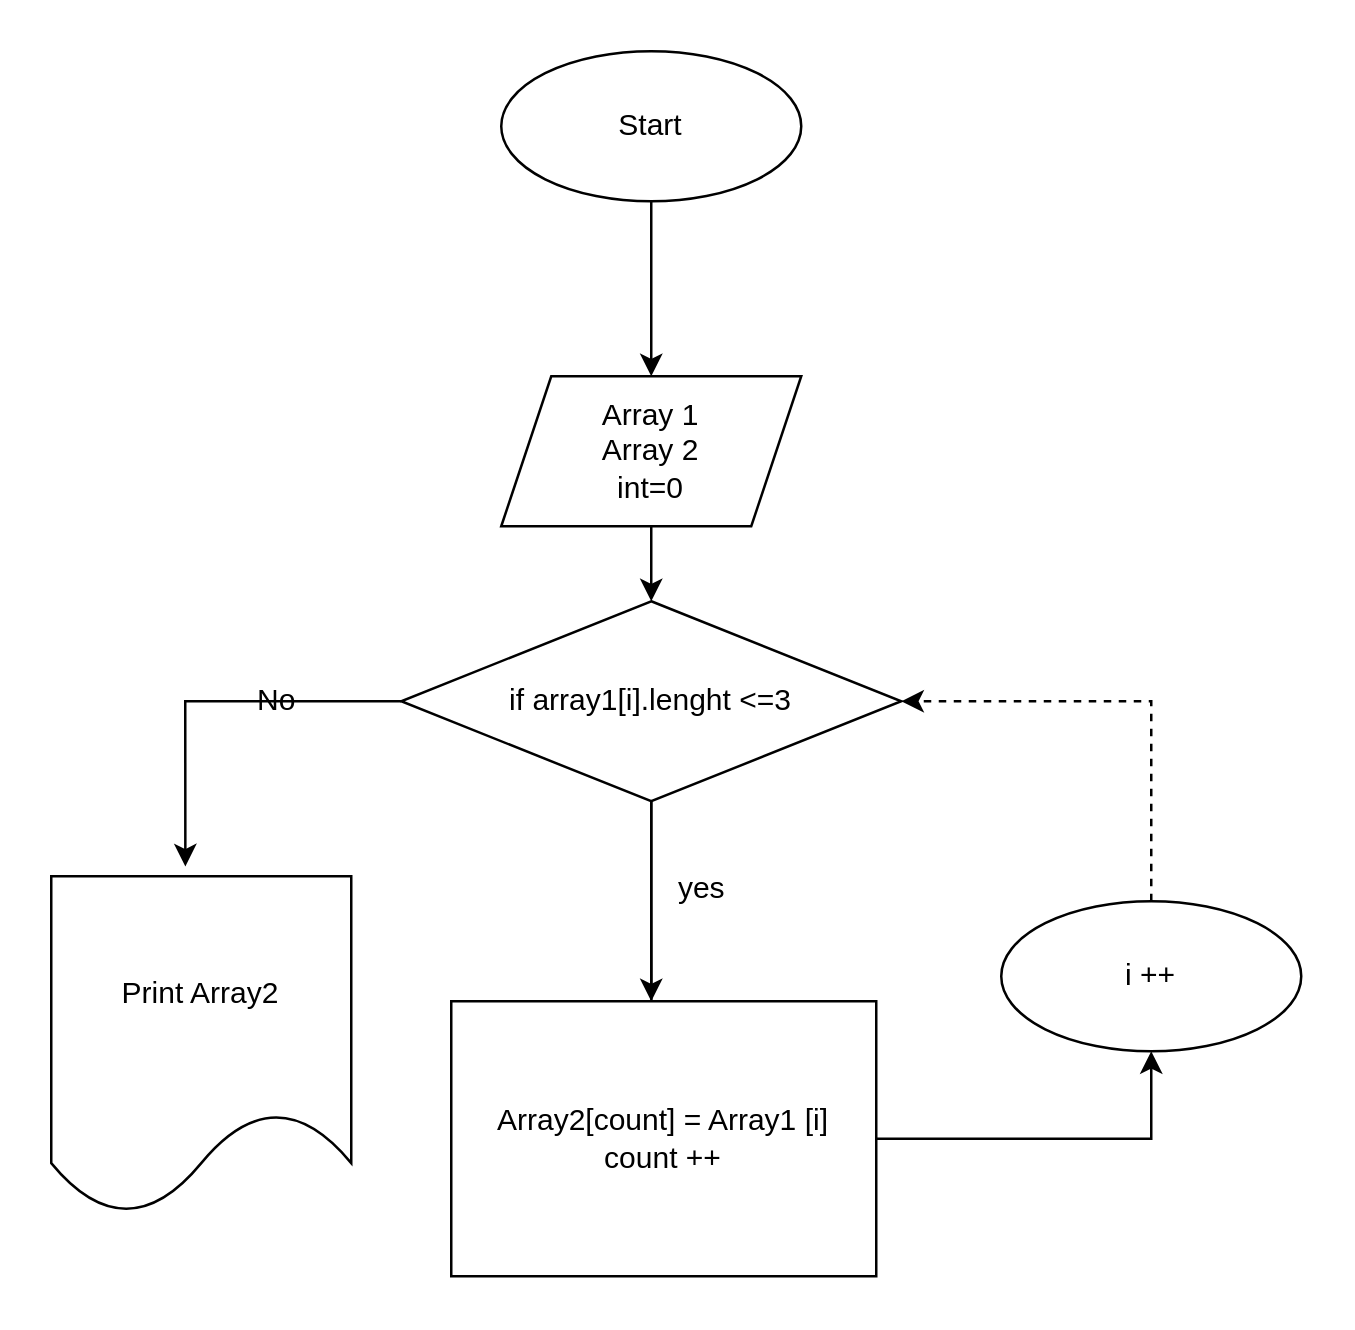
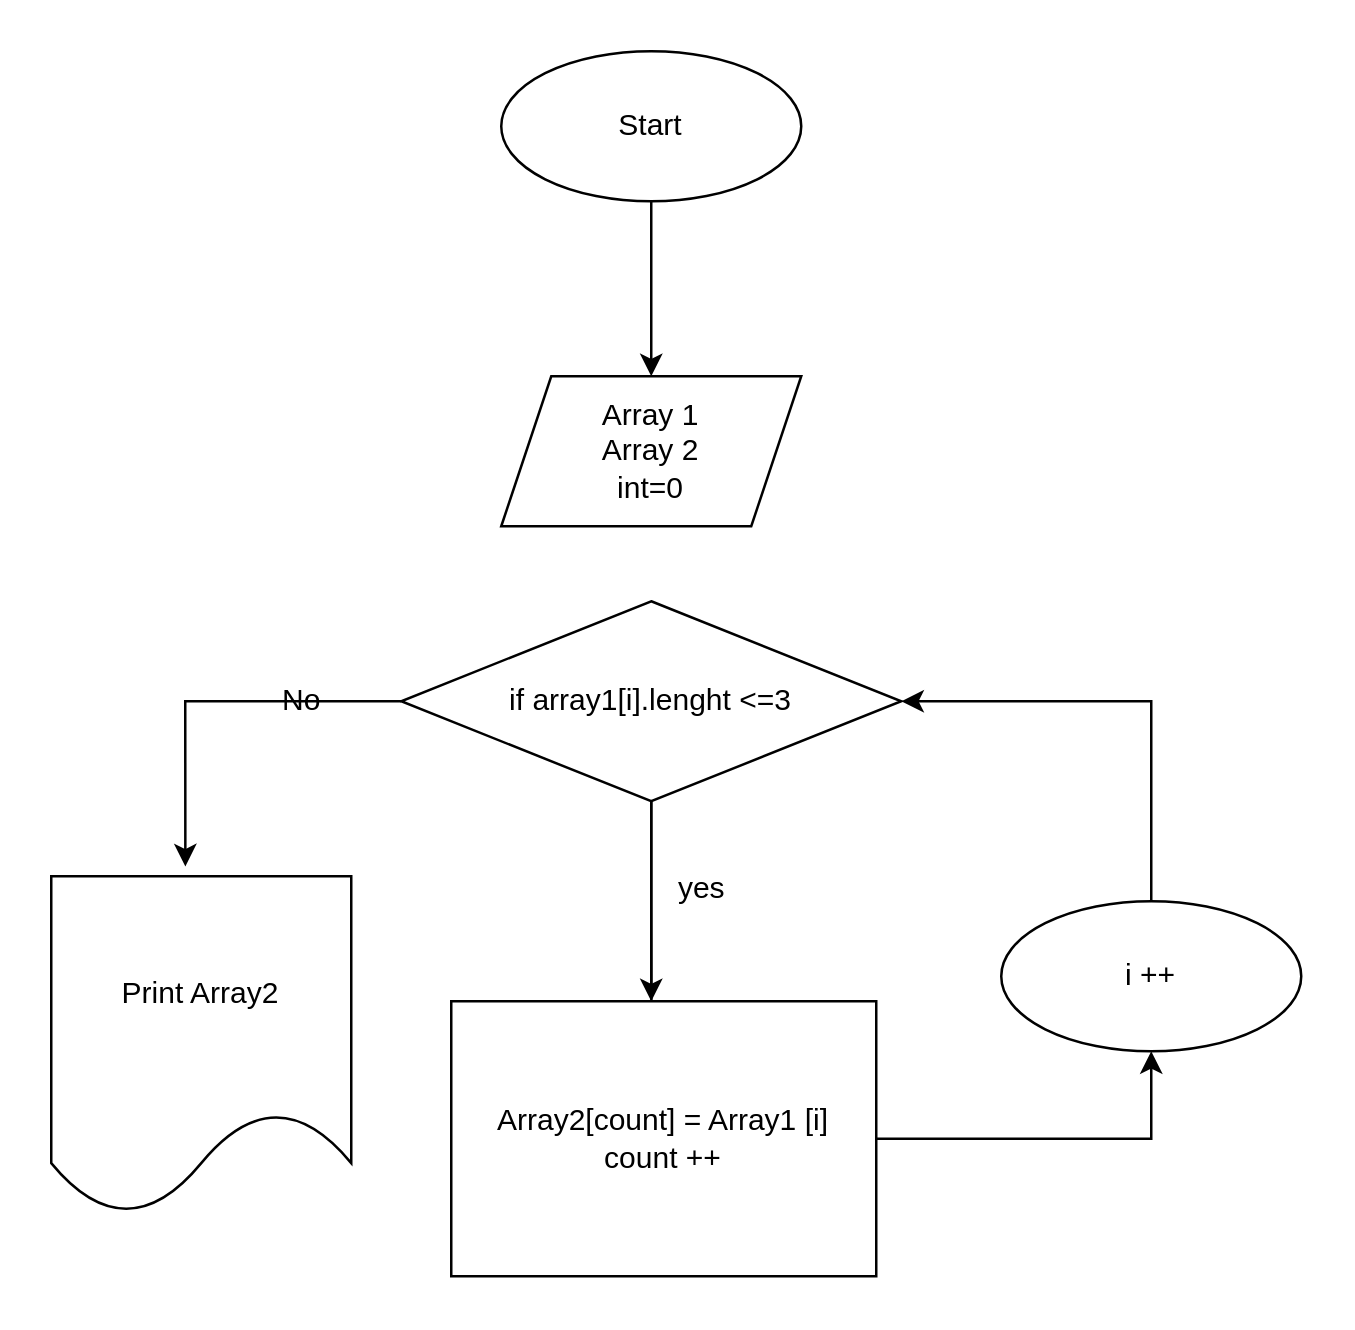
(651, 555) -> none
(276, 701) -> (301, 701)
(1131, 701) -> (1131, 701)
